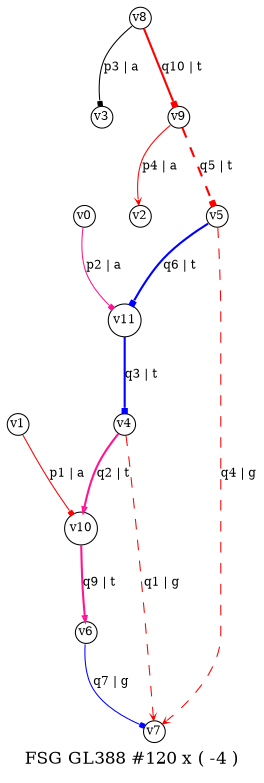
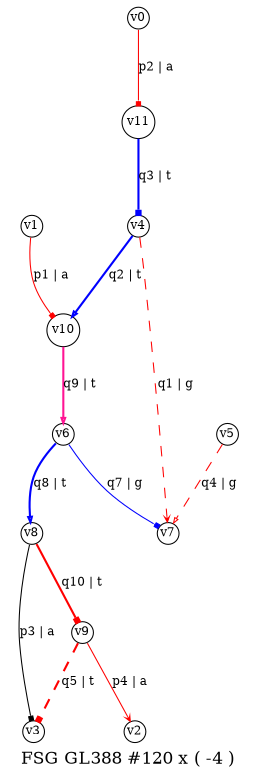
(197, 164) -> (59, 680)
(165, 257) -> none
(85, 270) -> (138, 65)
(96, 468) -> (104, 274)
none -> (34, 477)
(221, 483) -> (199, 481)
